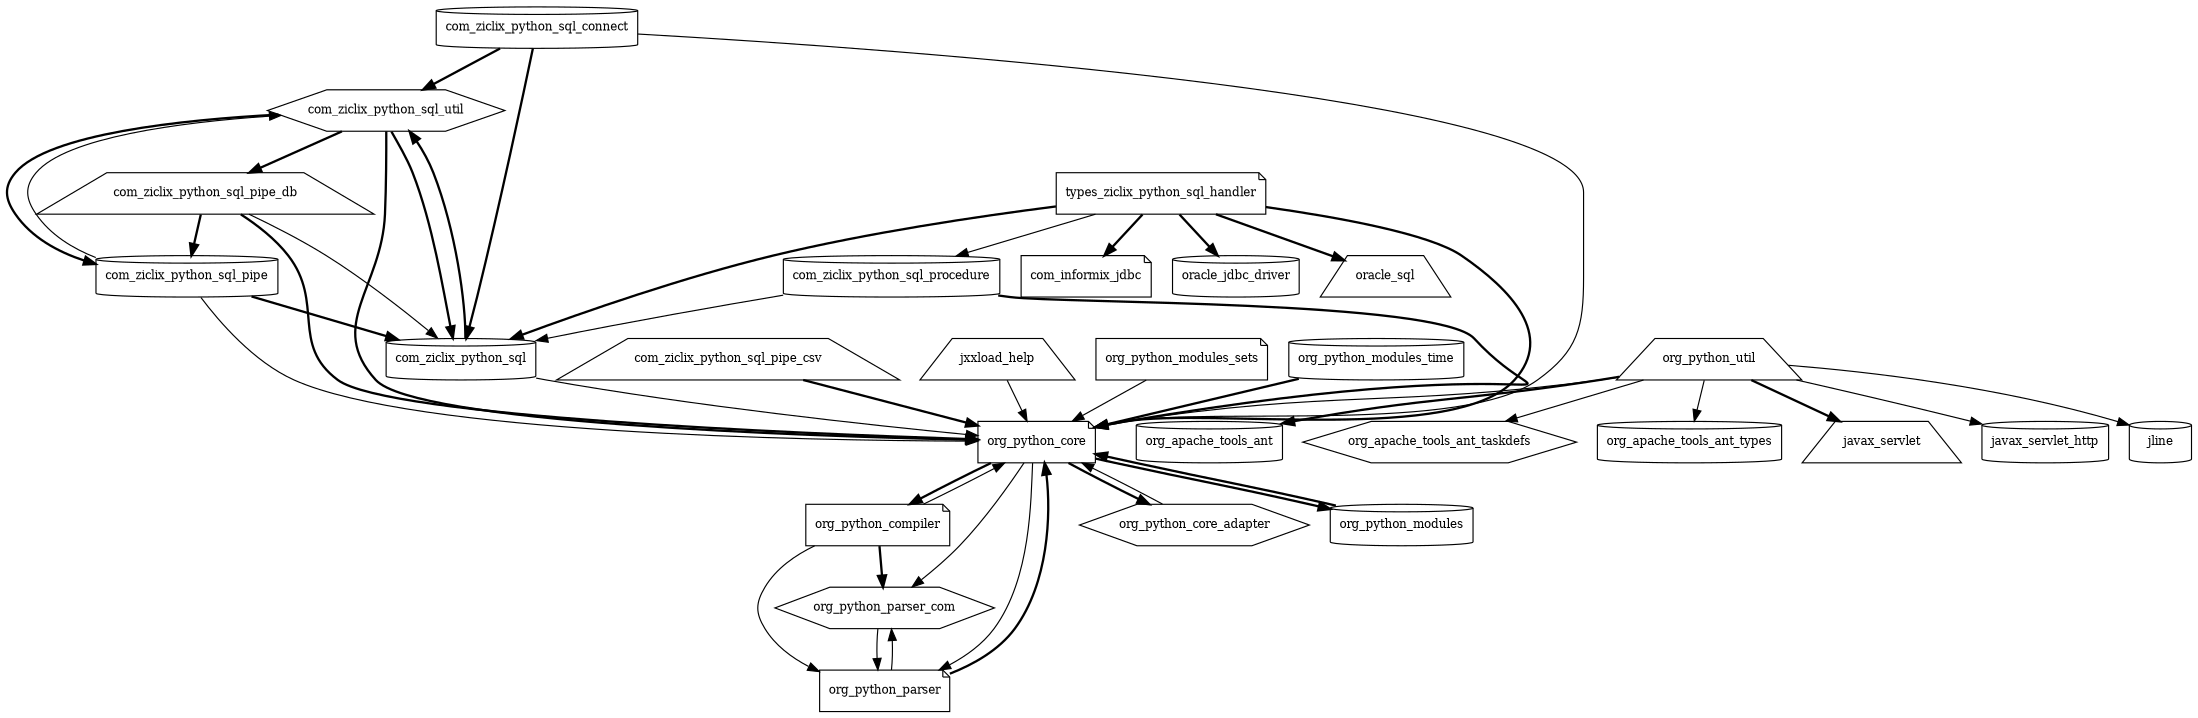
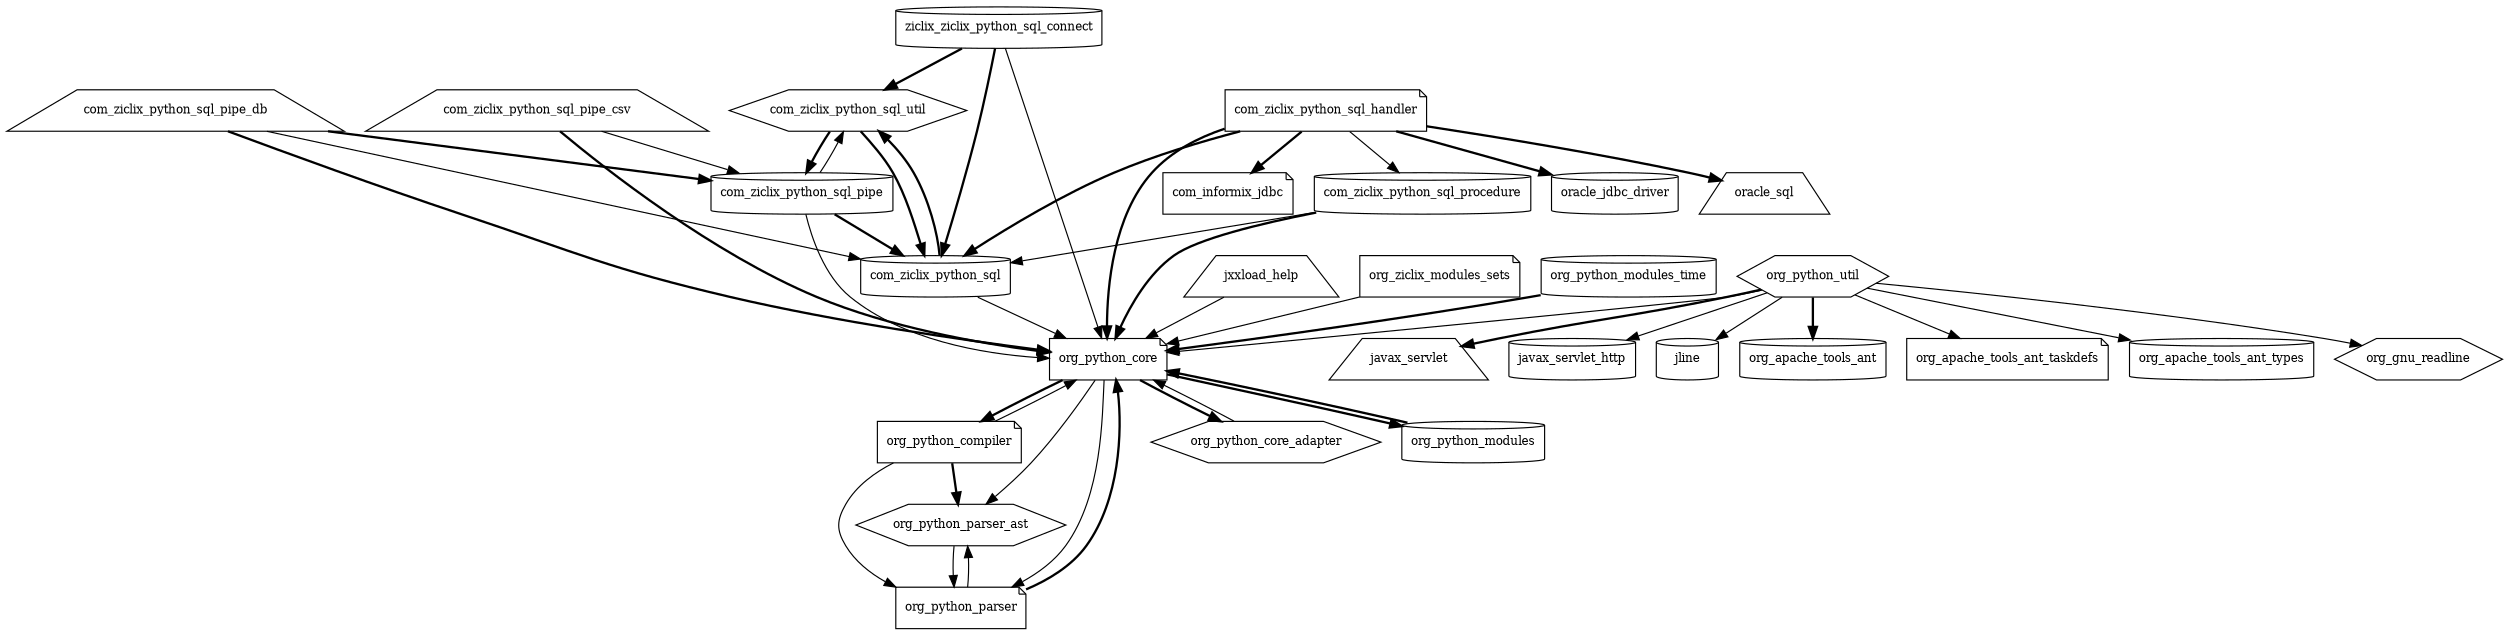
(537, 28) -> (999, 28)
(301, 150) -> none
none -> (665, 150)
(1161, 193) -> (1326, 111)
(1182, 359) -> (1440, 276)
(1709, 359) -> (1813, 276)
none -> (2418, 359)
(393, 389) -> none
(1440, 442) -> (2007, 359)
(885, 608) -> (961, 525)
